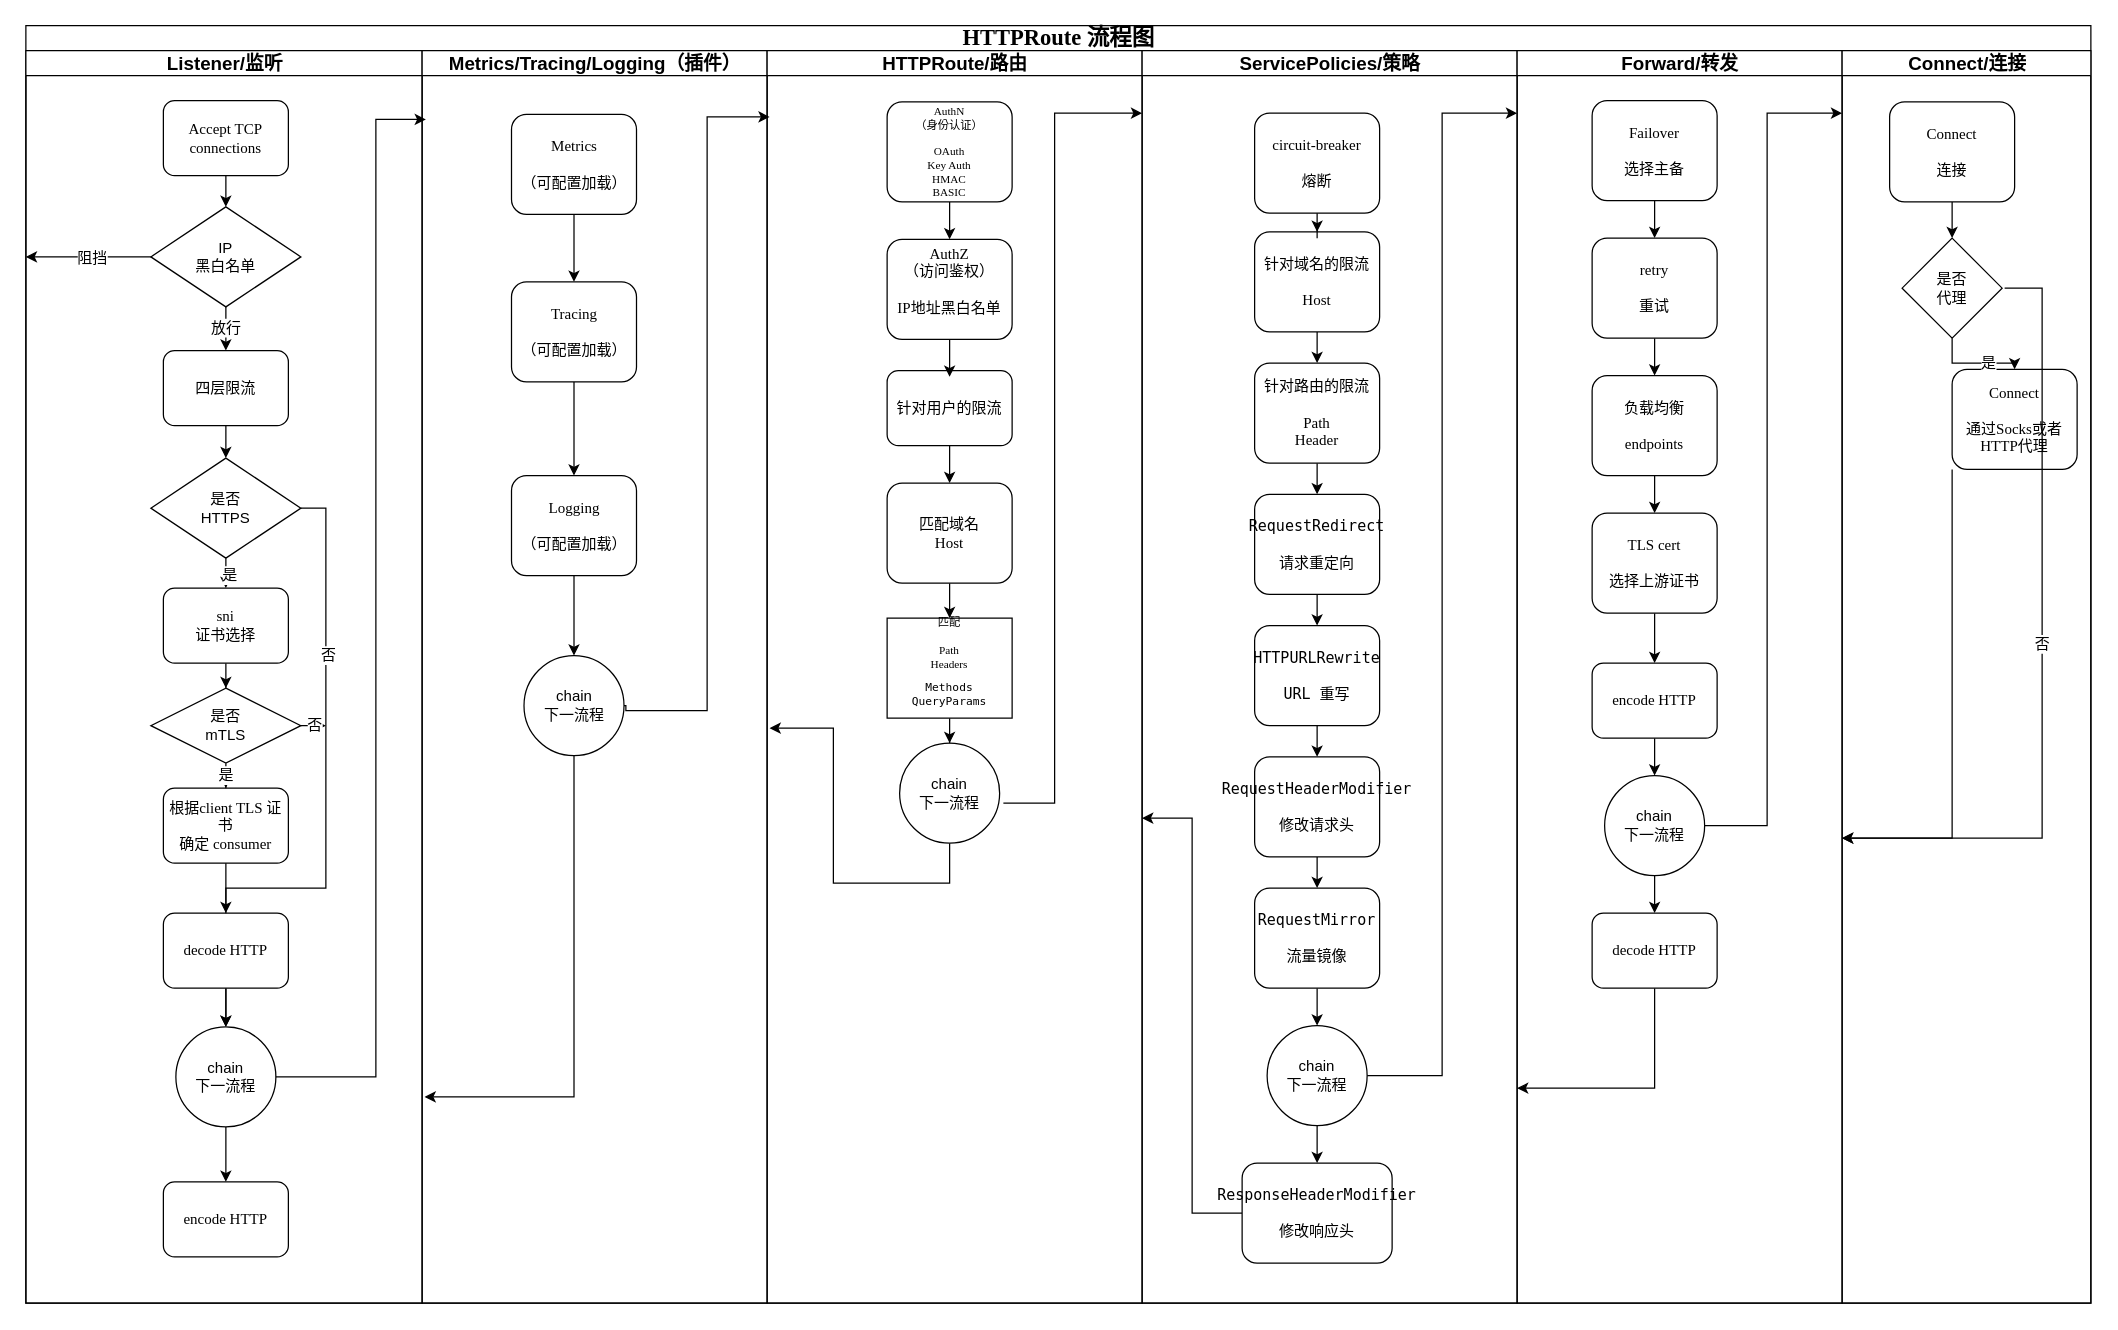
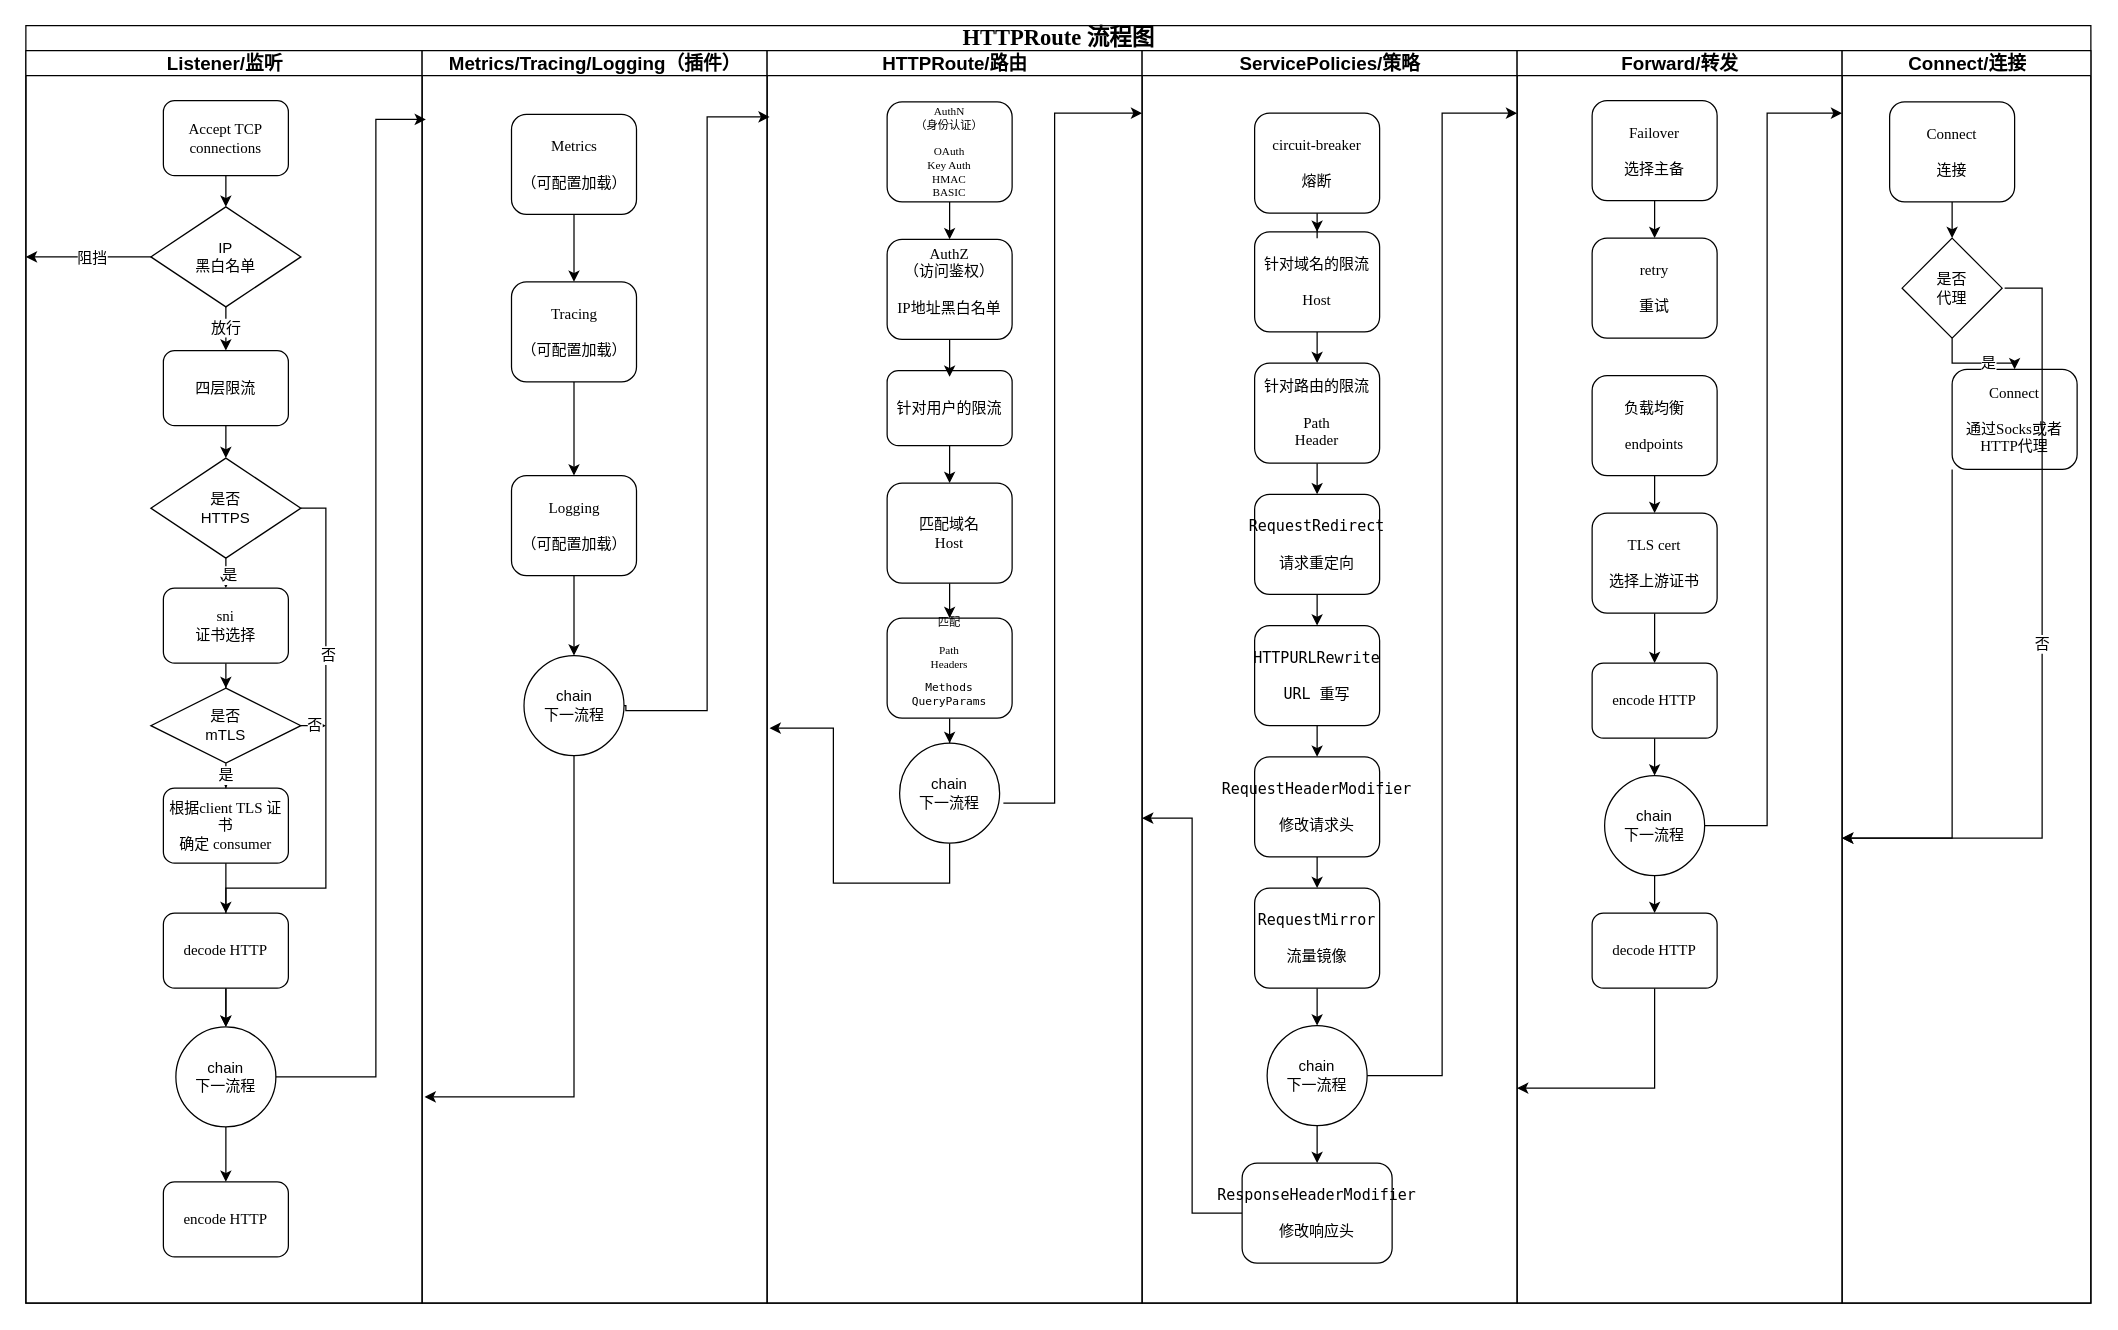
(1654, 361) -> none
(949, 668) -> (949, 668)
